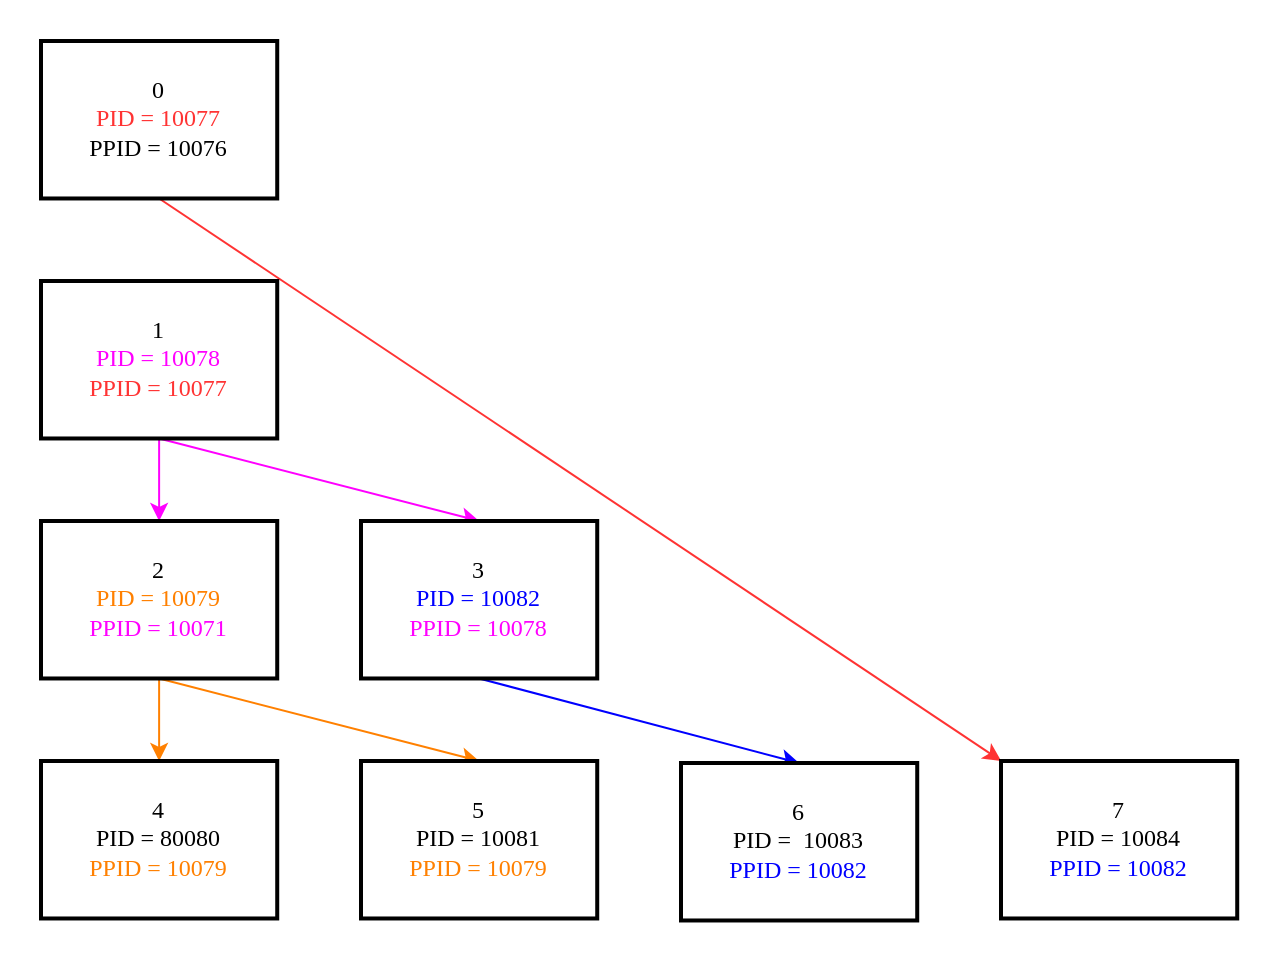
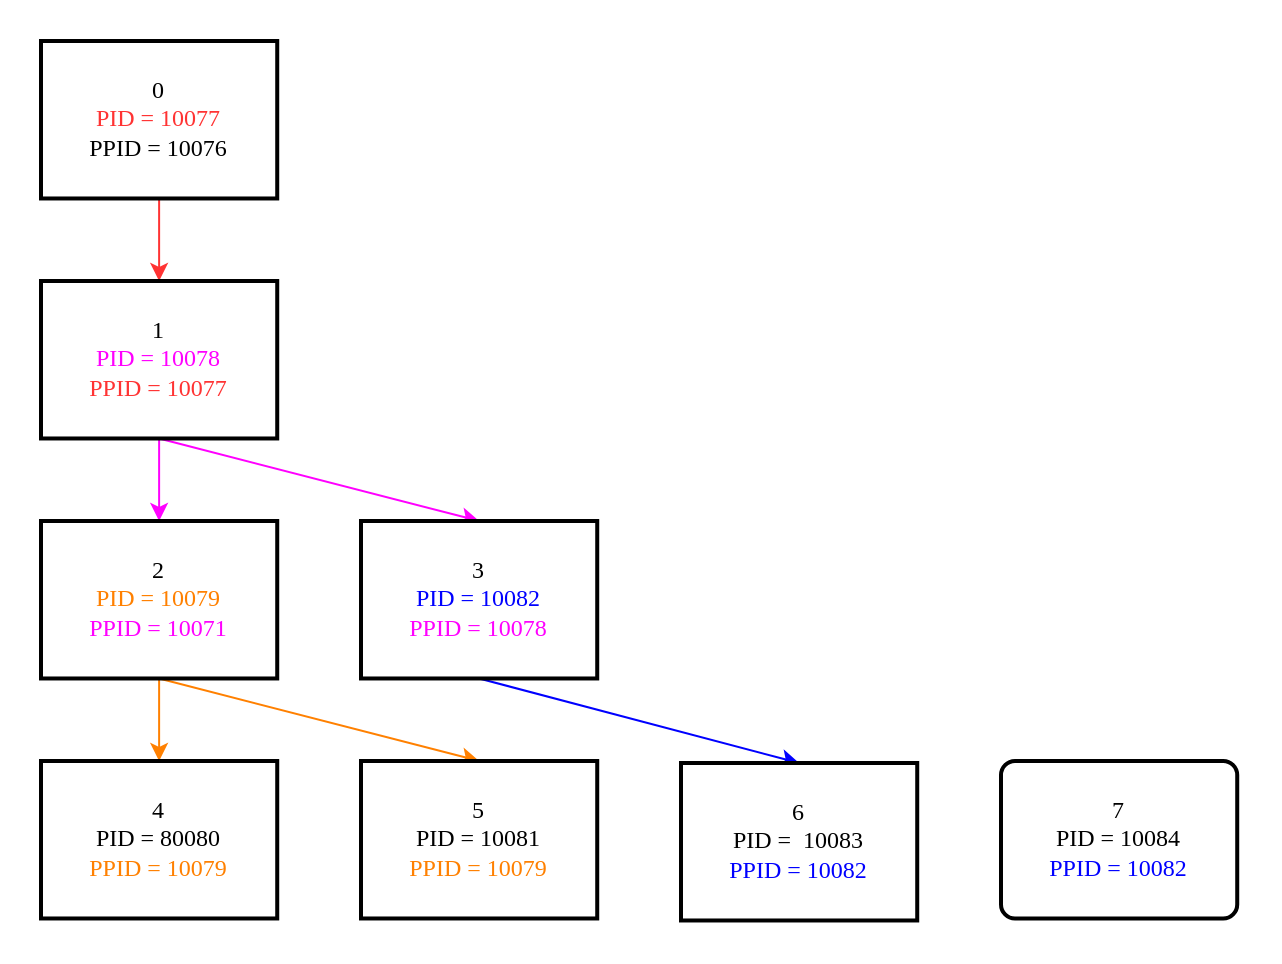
(574, 476) -> (159, 233)
(1119, 840) -> (1119, 840)
